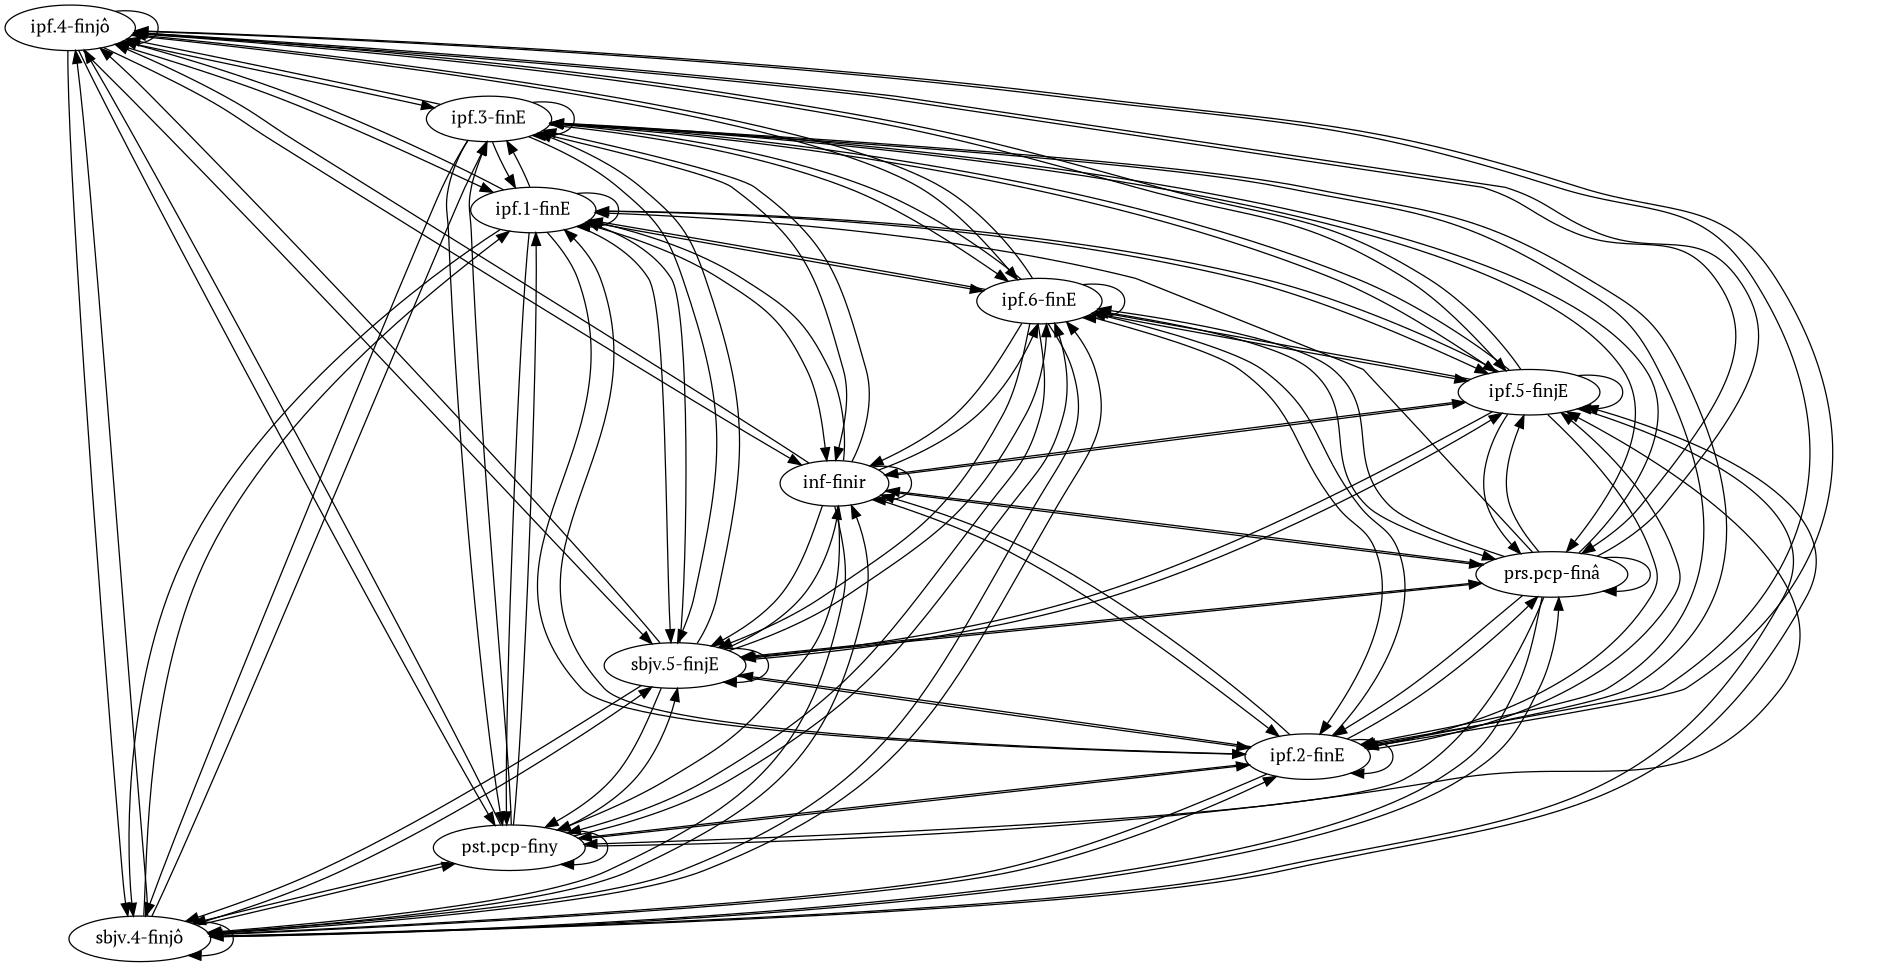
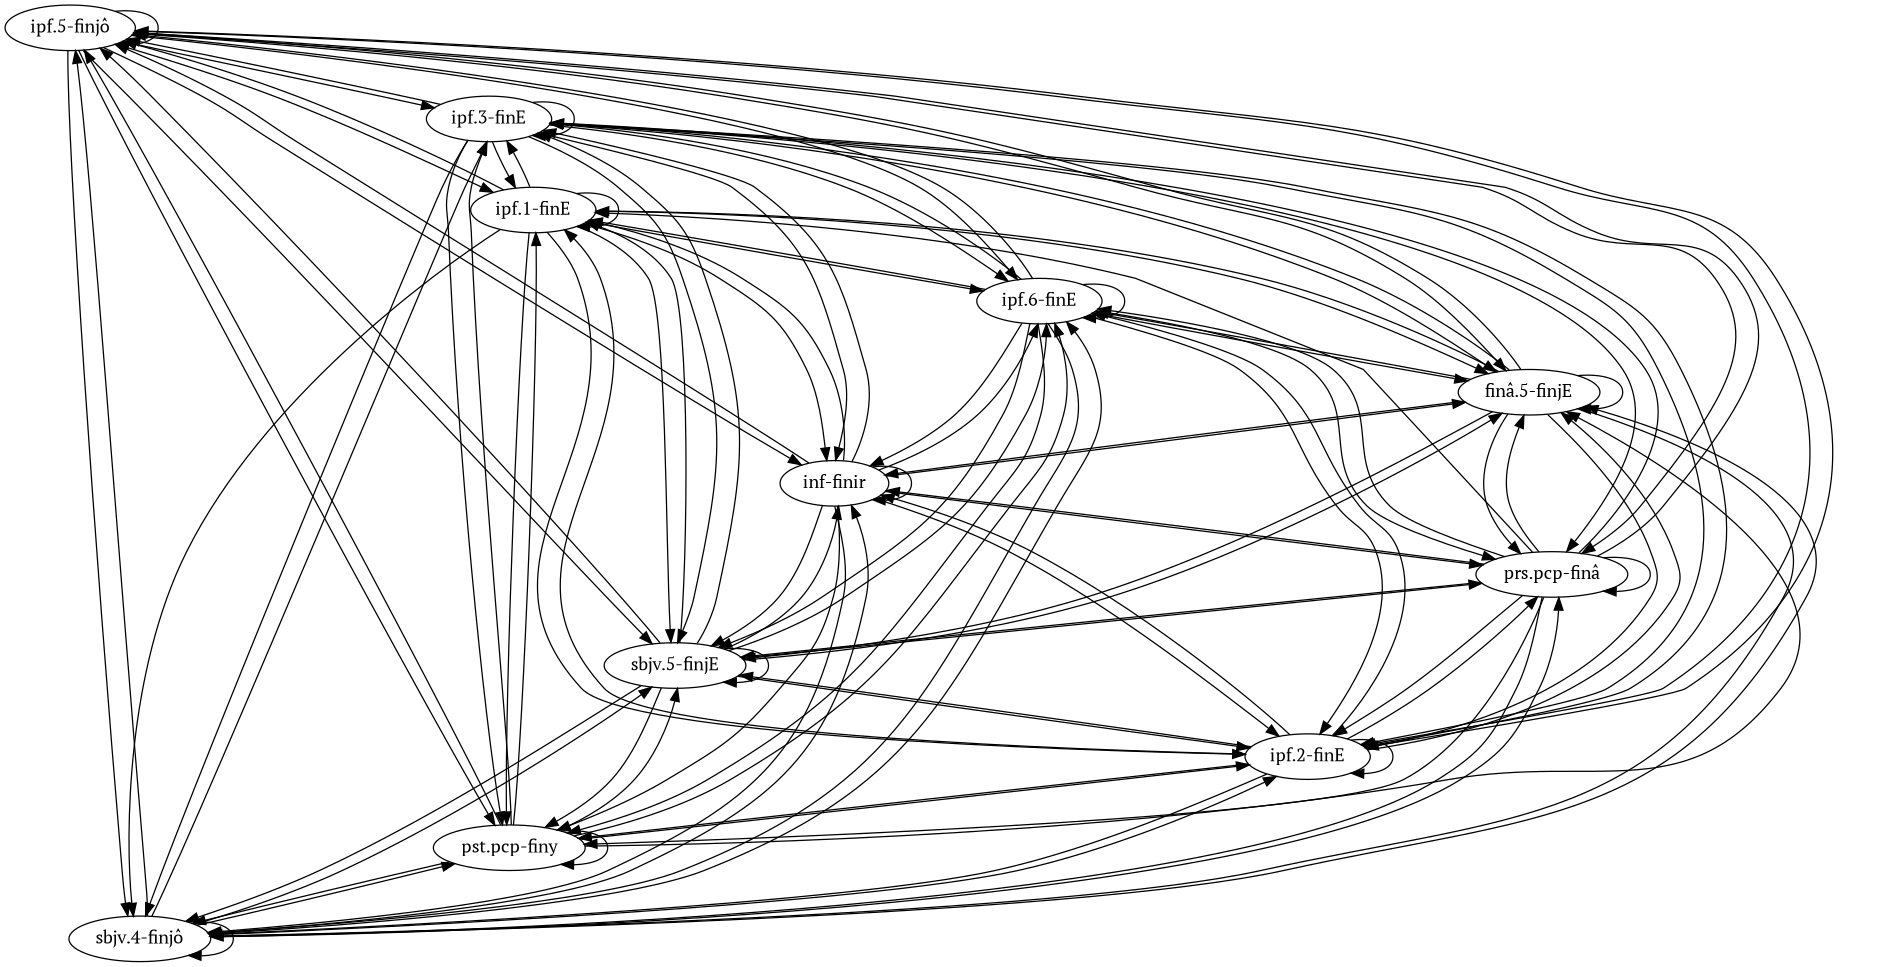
(70, 28) -> (70, 28)
(1529, 392) -> (1529, 392)
(224, 527) -> none
